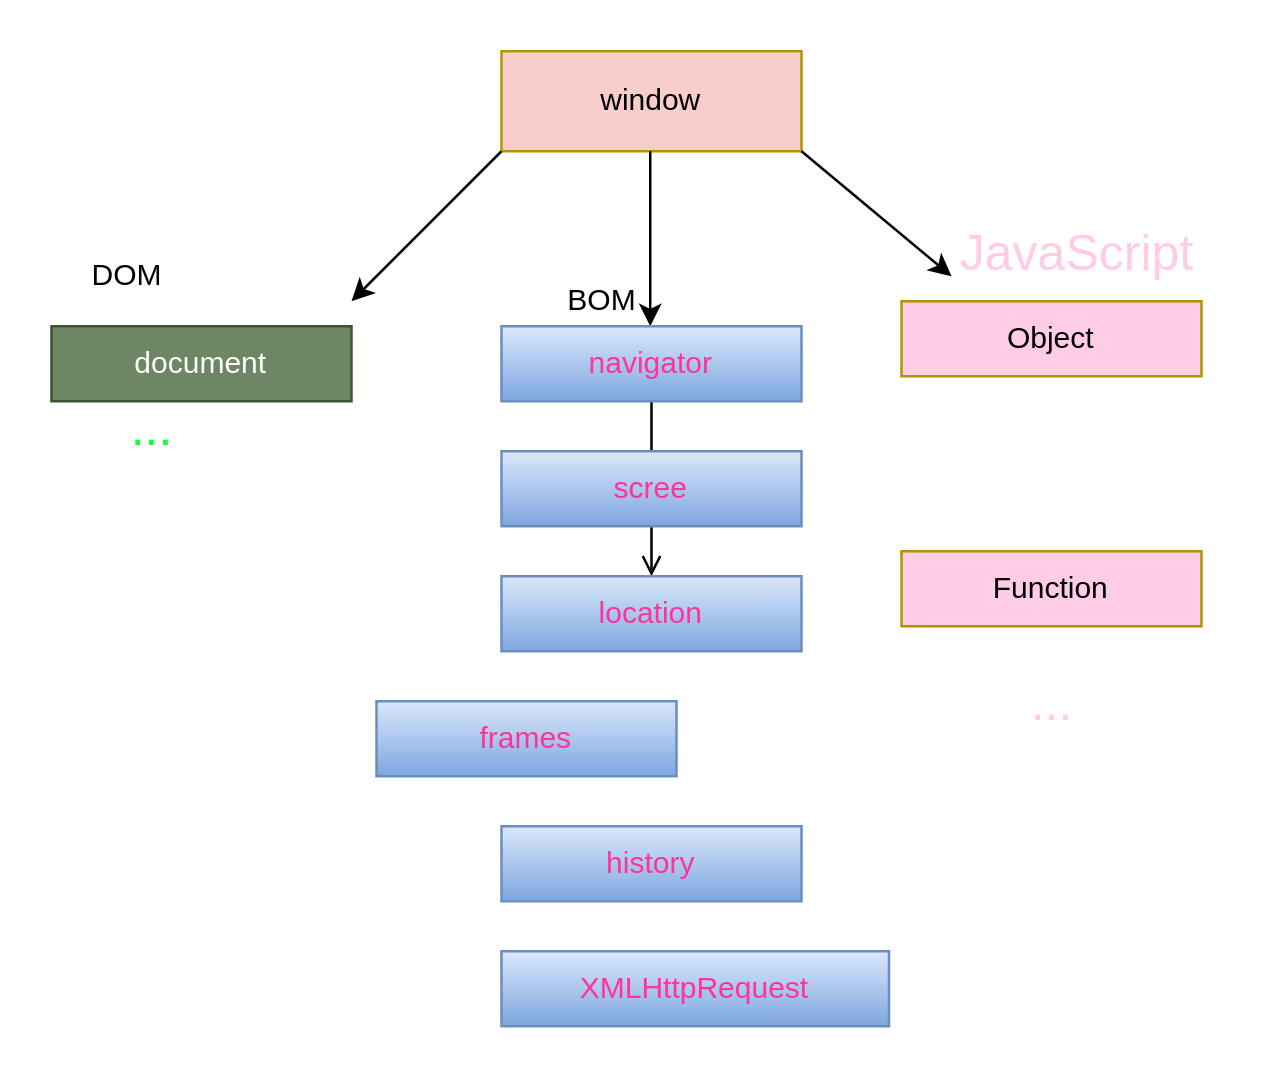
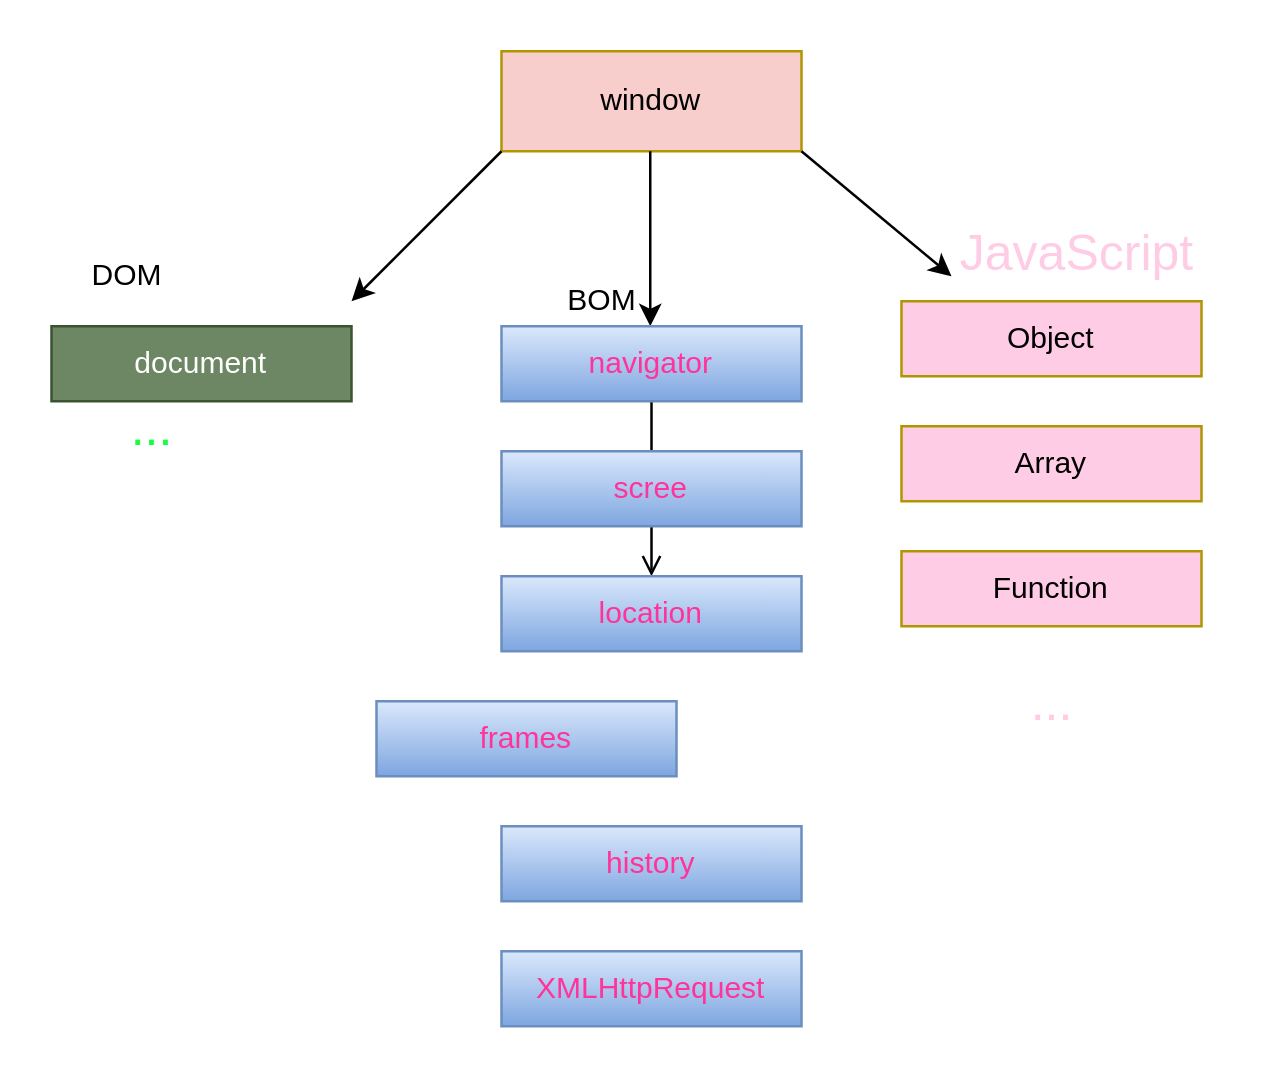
none -> (1051, 464)
(695, 989) -> (651, 989)
